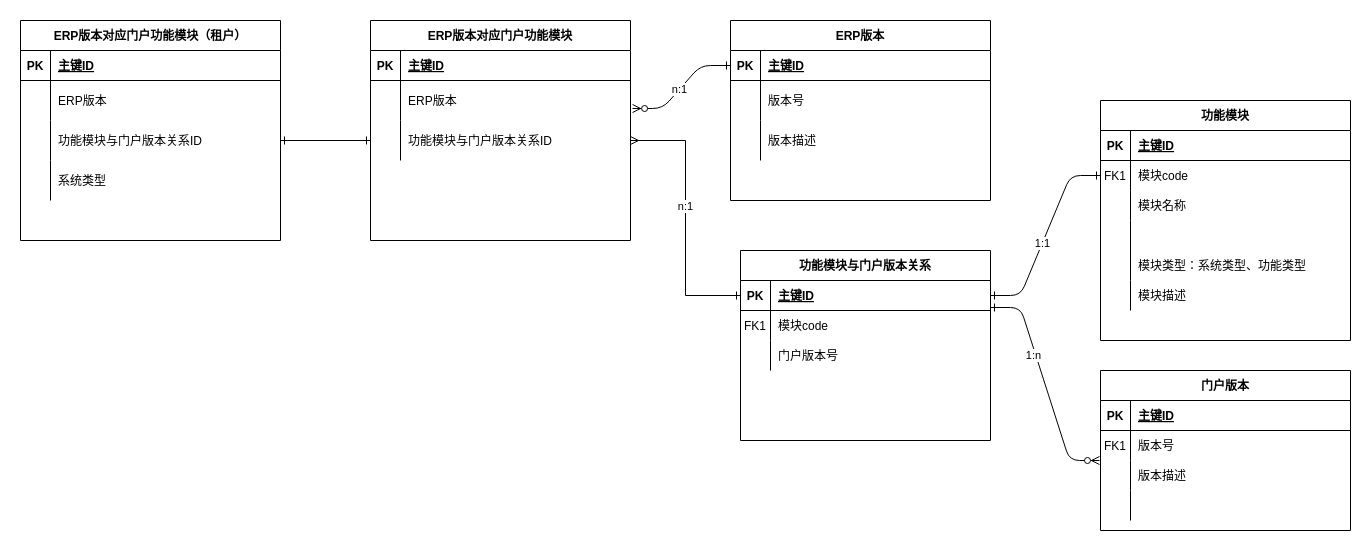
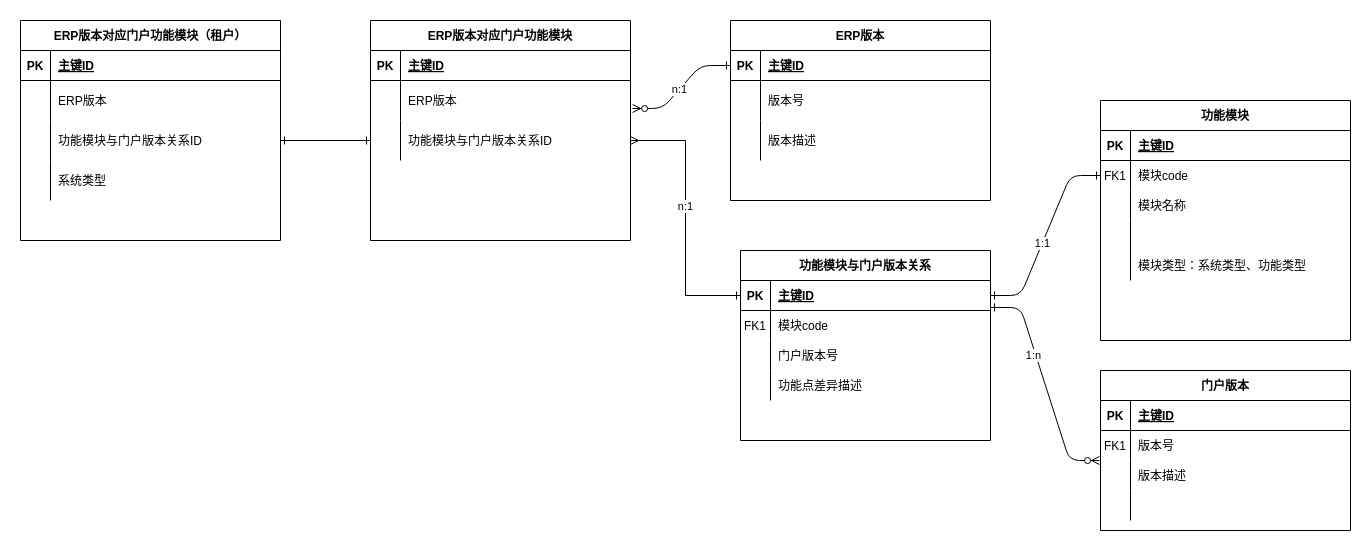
(1241, 296) -> none
none -> (881, 386)
